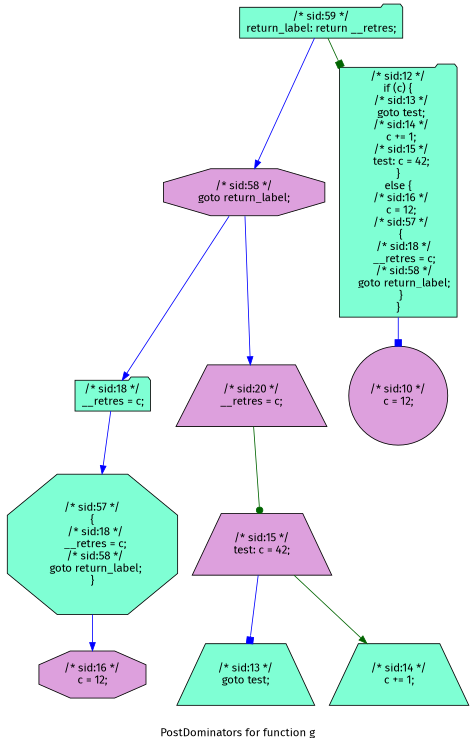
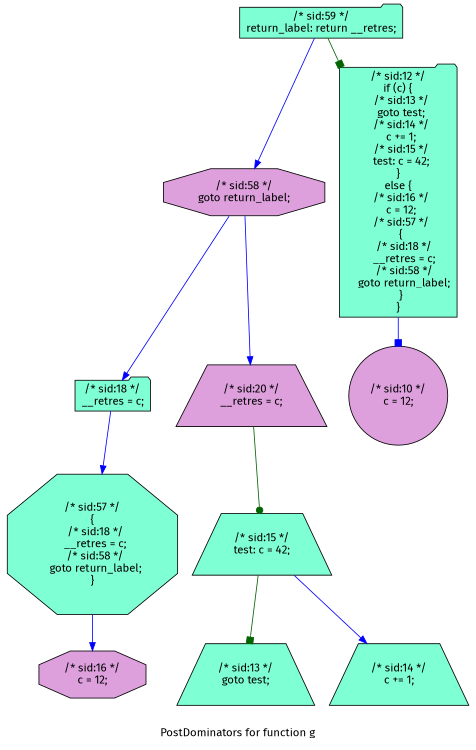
(262, 544) -> (262, 544)
(254, 605) -> (254, 605)
(327, 607) -> (327, 607)
